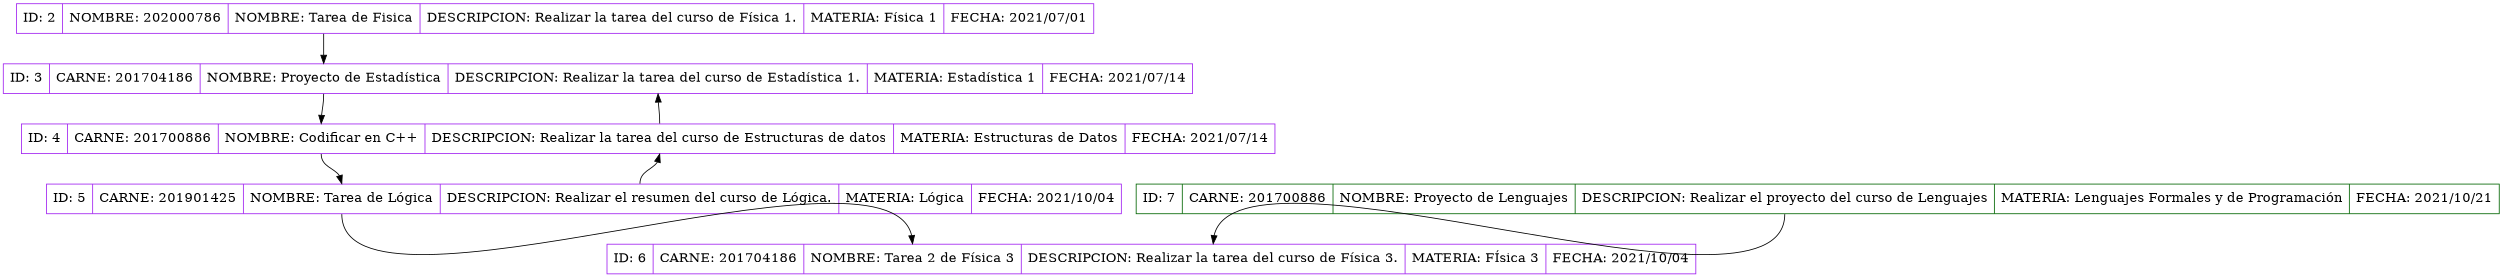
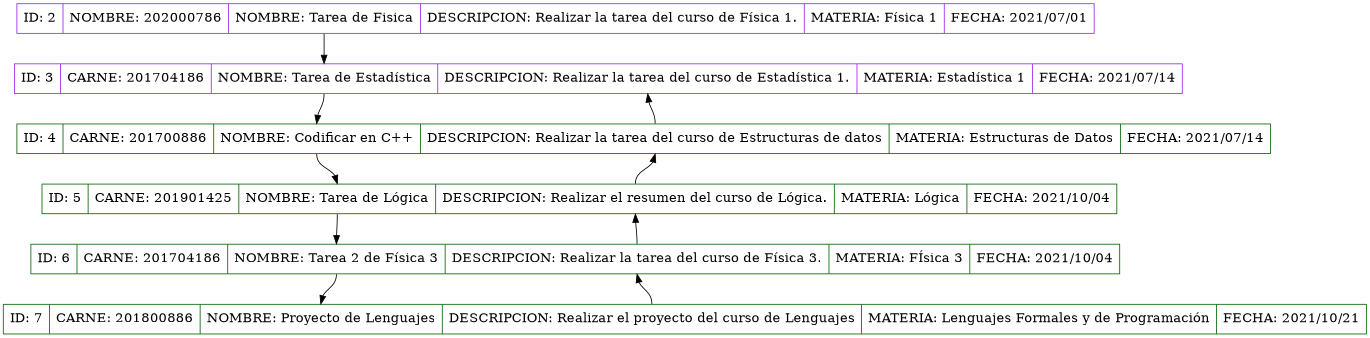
(324, 78) -> (325, 78)
(648, 139) -> (644, 139)
(1258, 198) -> (125, 318)
(584, 199) -> (579, 199)
none -> (637, 233)
(1151, 259) -> (575, 259)
none -> (332, 286)
